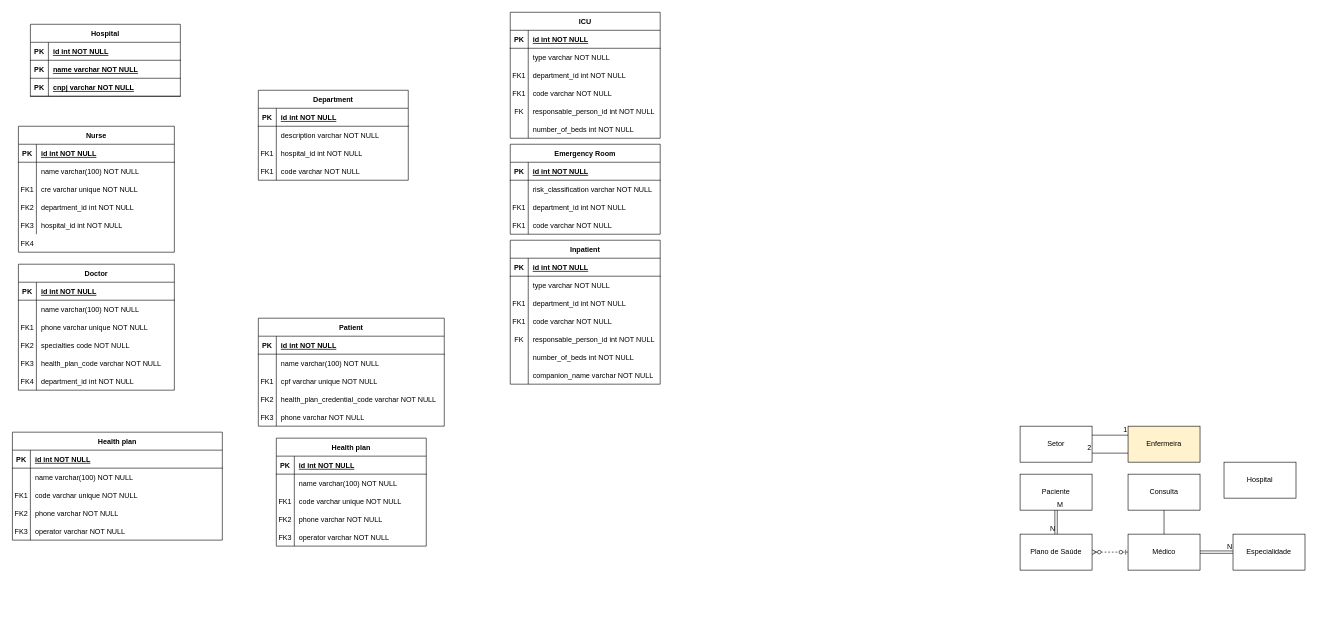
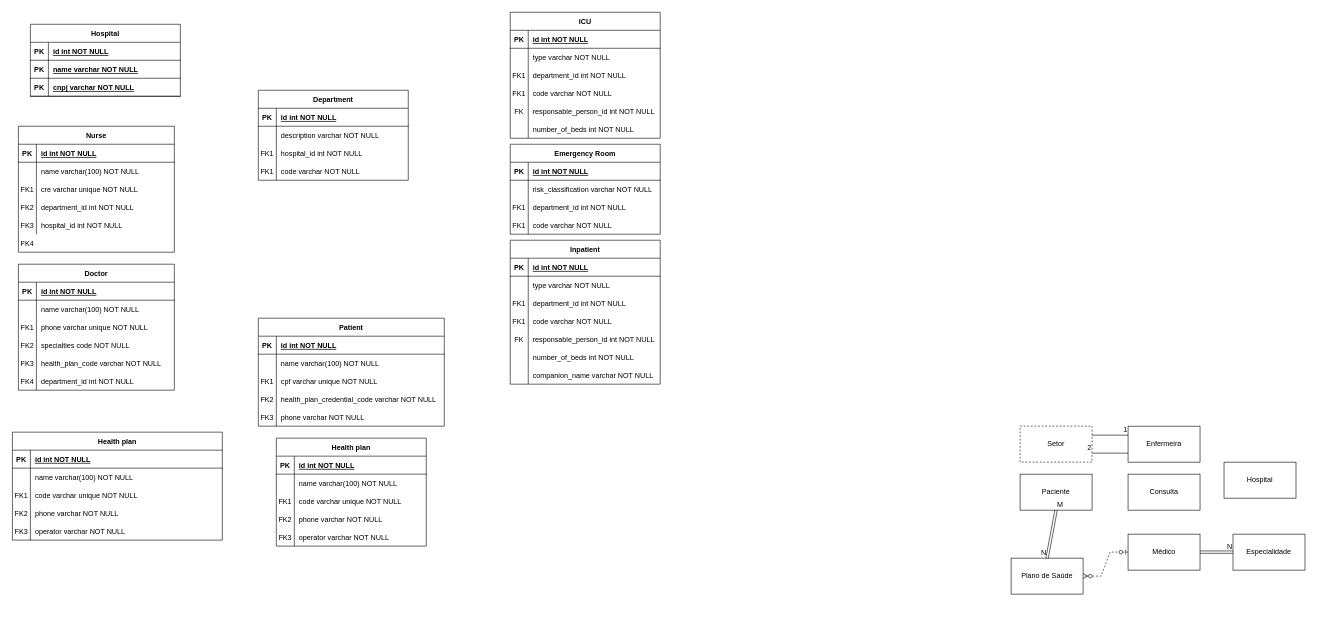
(1056, 444) -> (1056, 444)
(1164, 444) -> (1164, 444)
(1164, 522) -> none
(1056, 552) -> (1047, 576)
